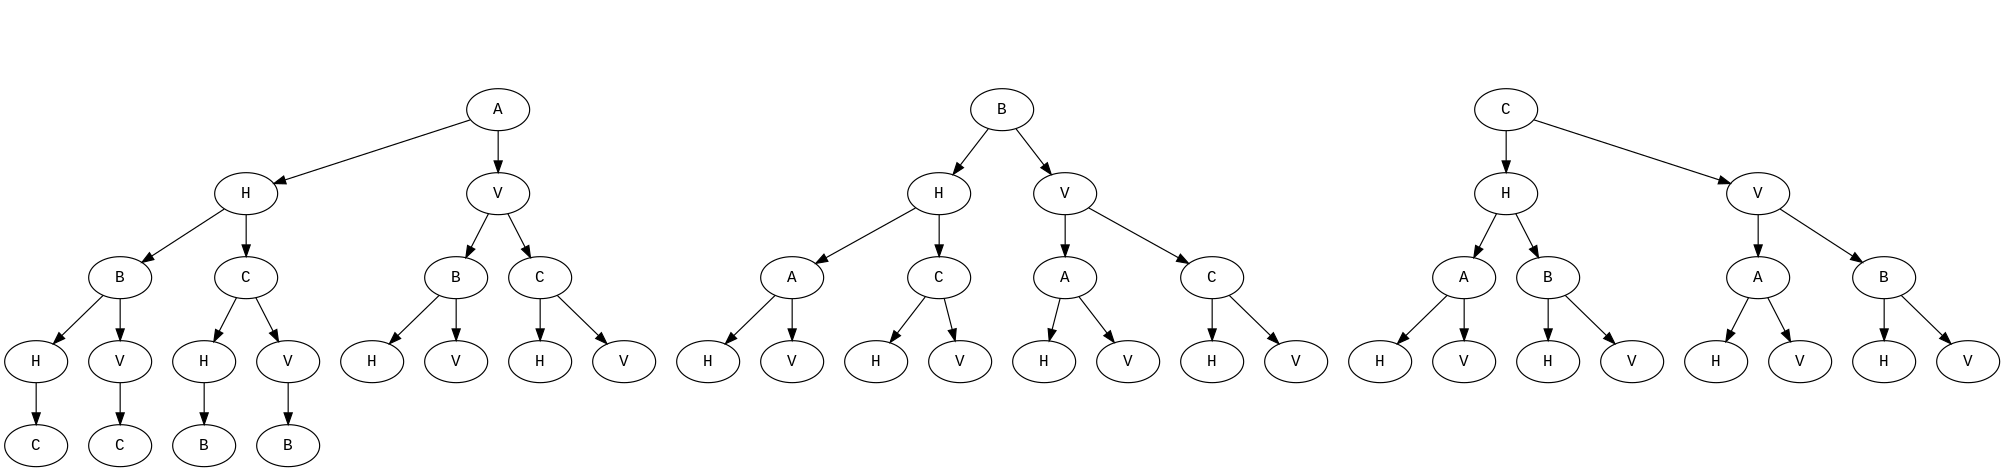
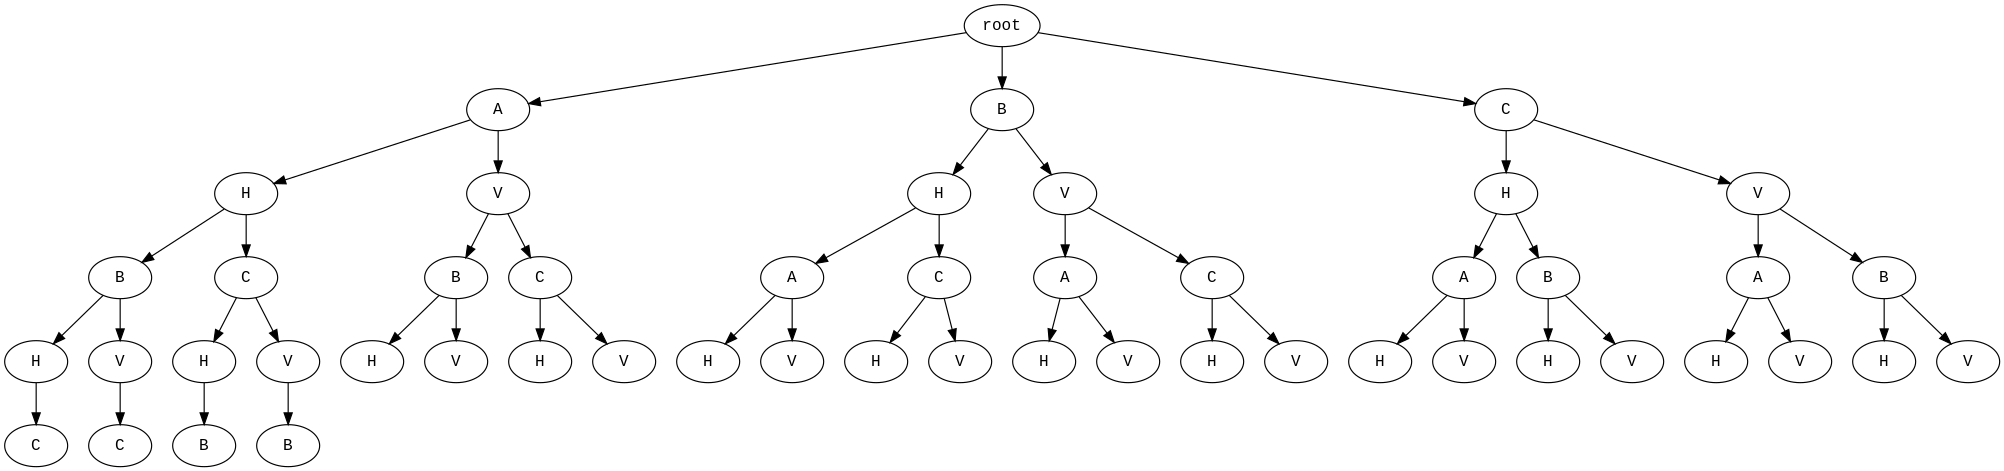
none -> (1002, 26)
